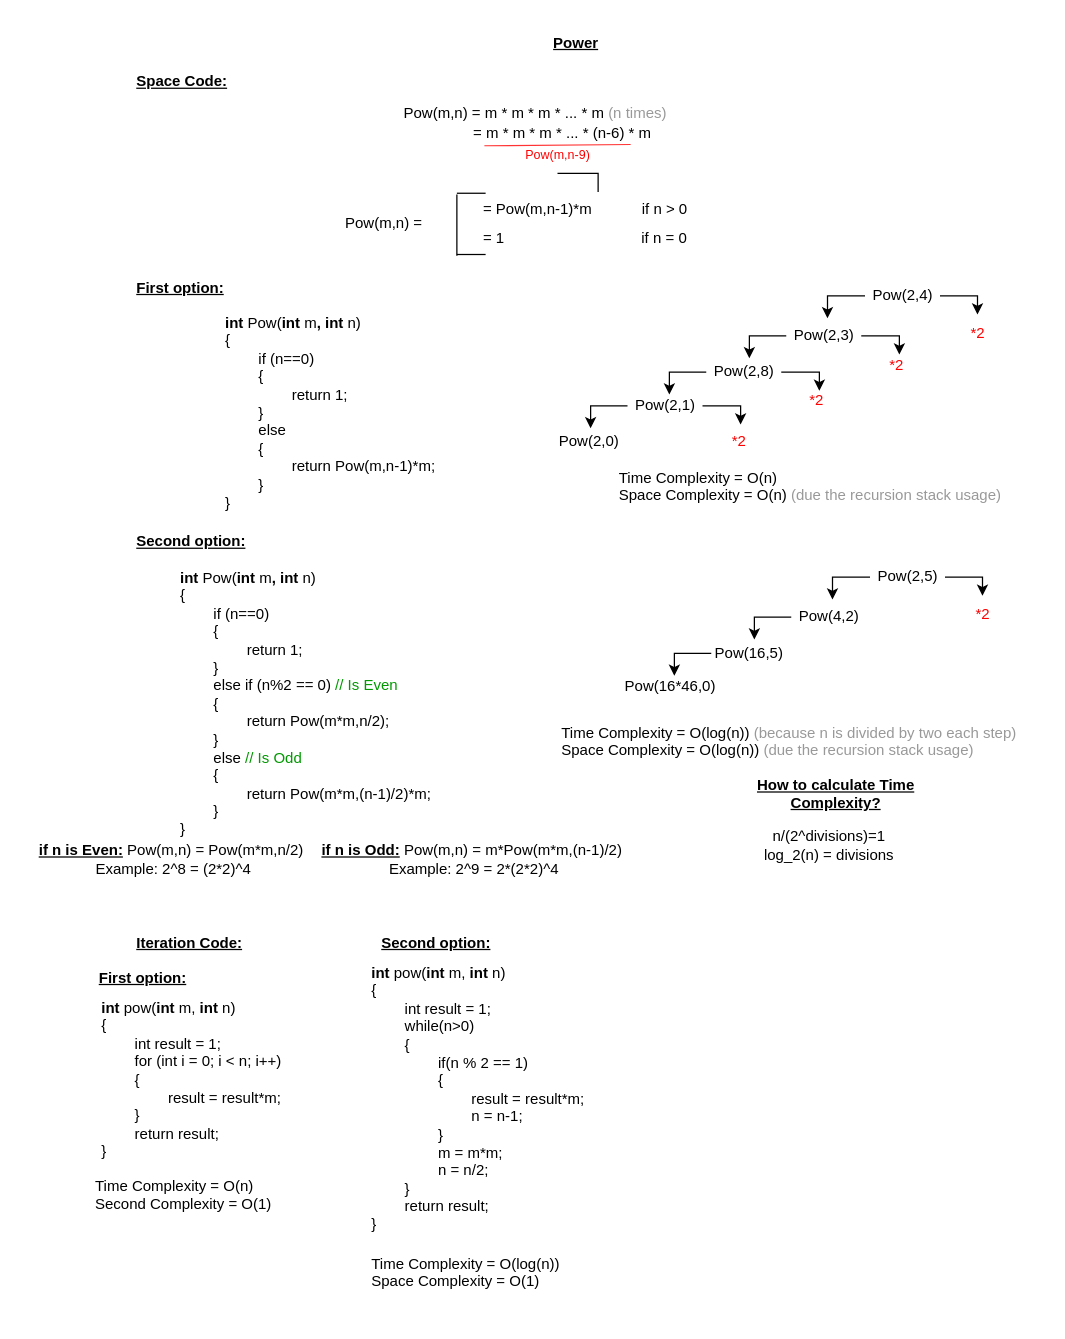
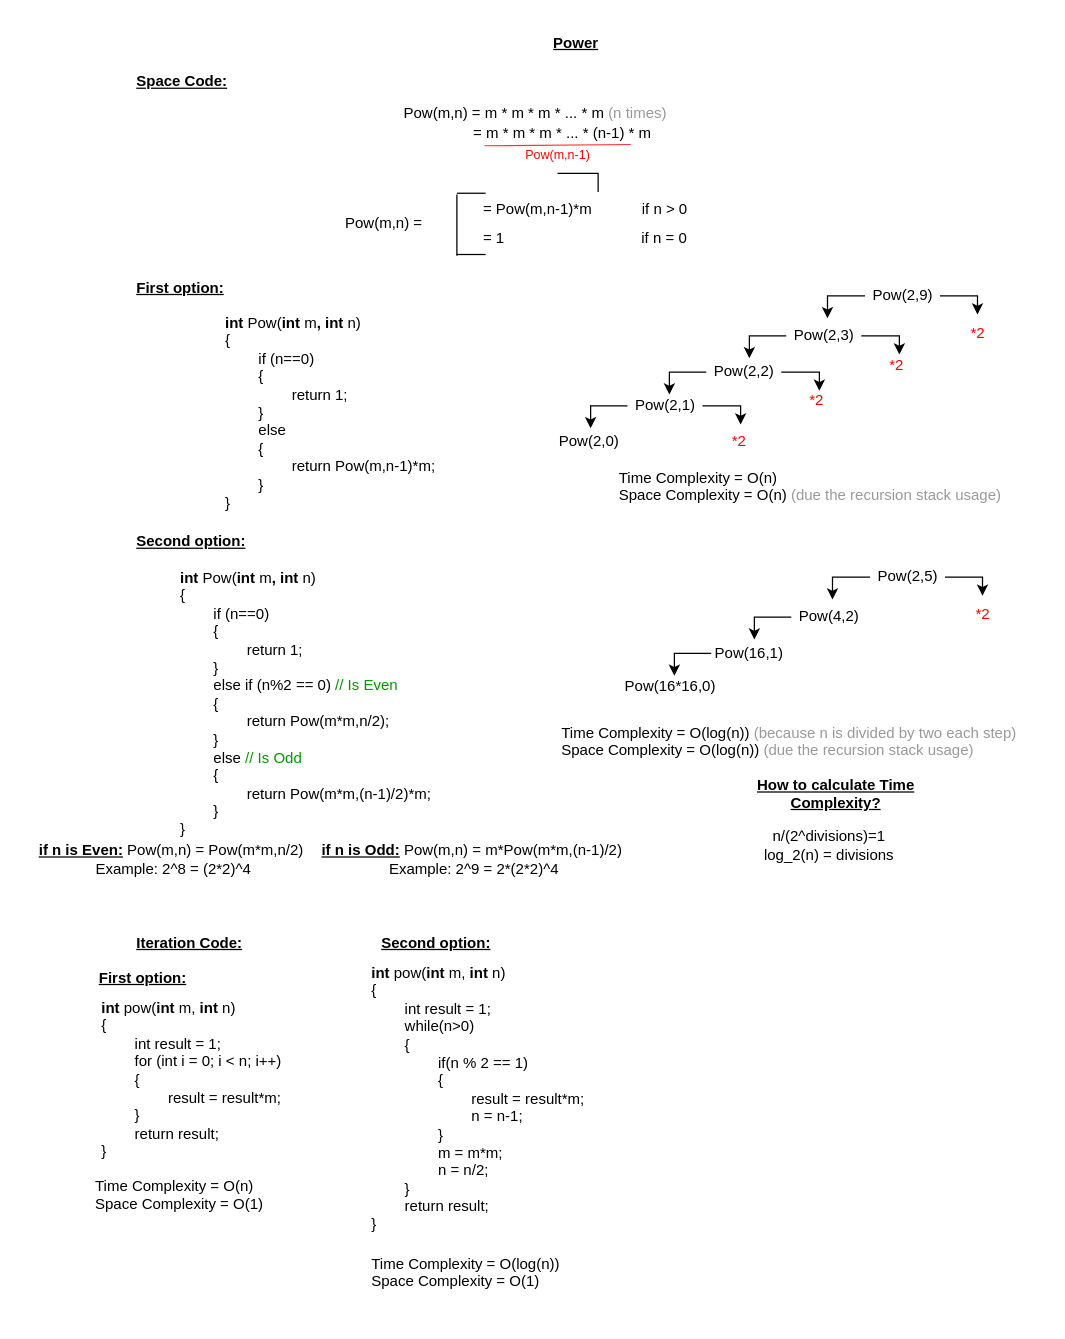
(536, 133) -> (536, 133)
(558, 154) -> (558, 154)
(903, 296) -> (903, 296)
(744, 372) -> (744, 372)
(749, 653) -> (749, 653)
(671, 687) -> (671, 687)
(187, 1196) -> (182, 1196)
